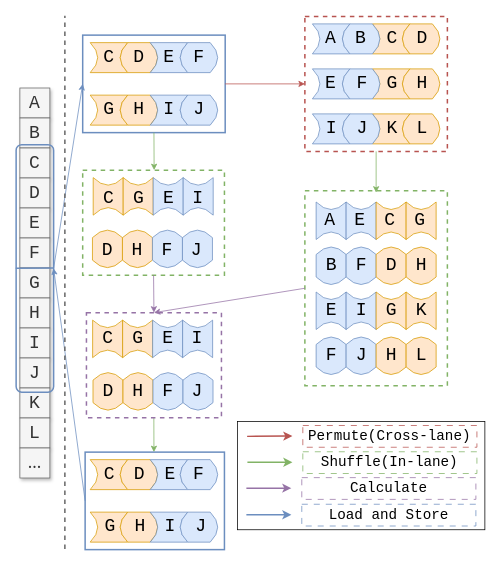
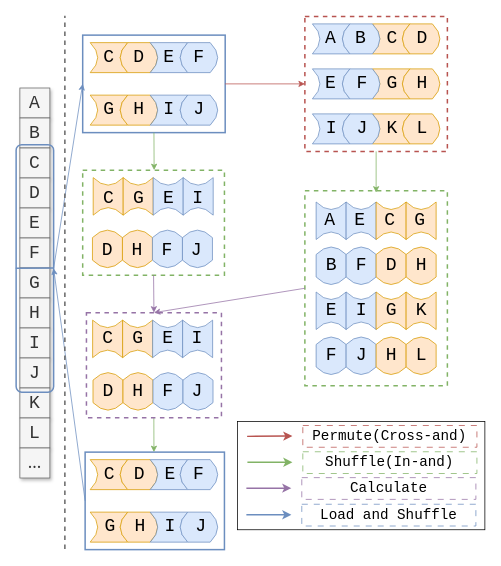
(390, 436) -> (390, 436)
(390, 462) -> (390, 462)
(389, 515) -> (389, 515)
